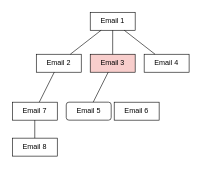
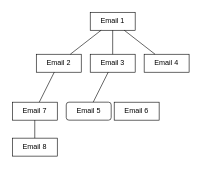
(113, 63) -> (113, 63)
